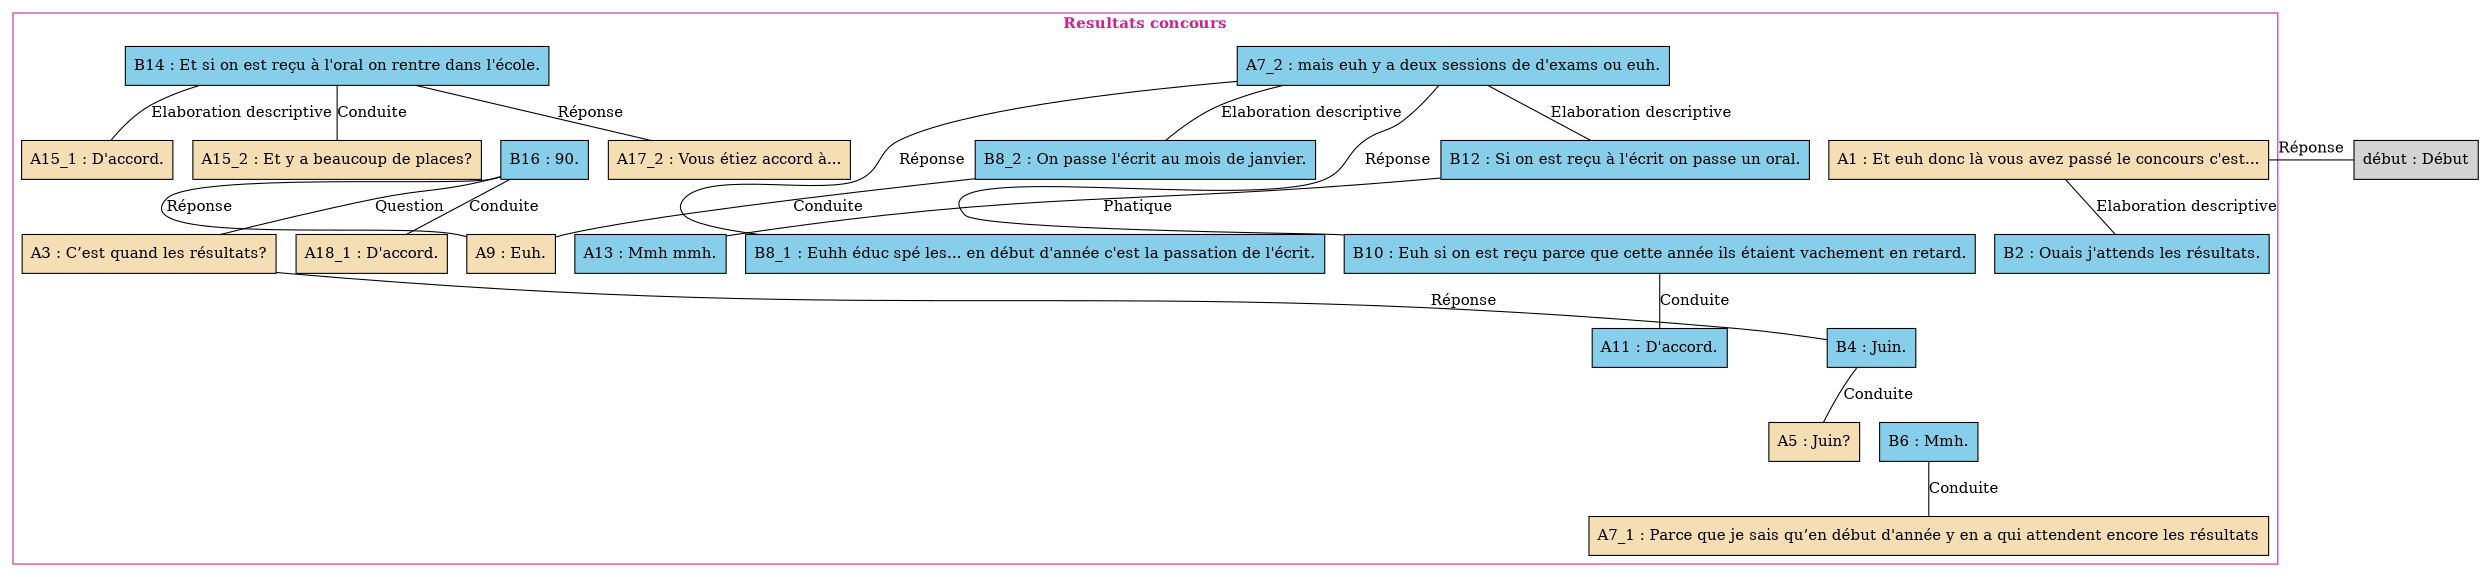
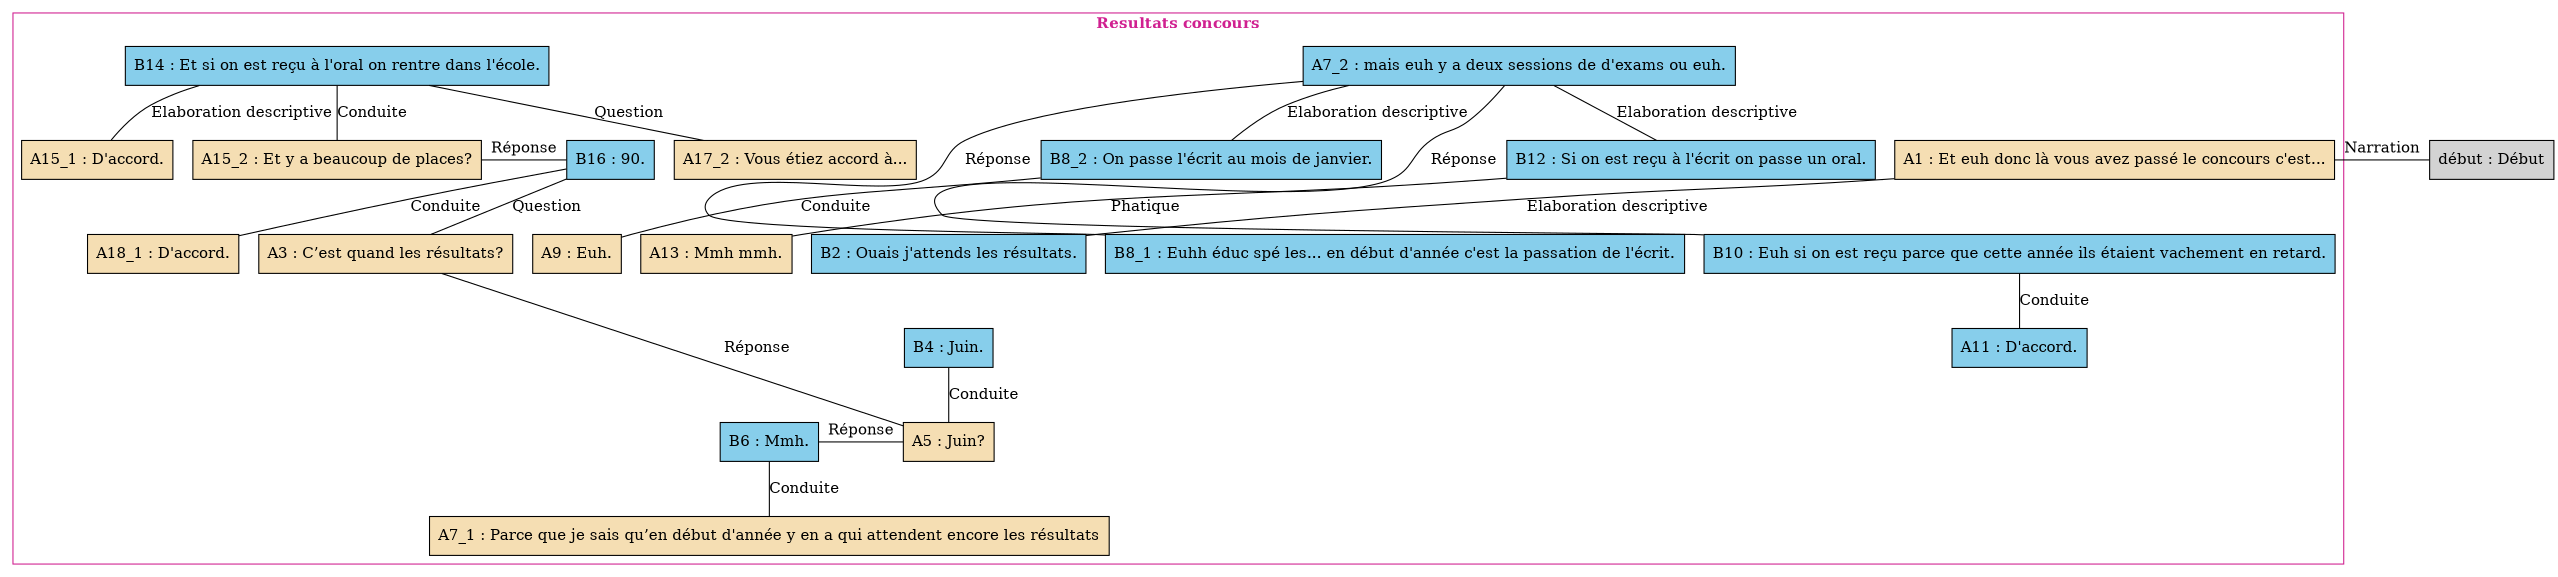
(591, 113) -> (629, 113)
(2311, 149) -> (2382, 149)
(174, 196) -> (524, 160)
(650, 254) -> (716, 254)
(1052, 301) -> (673, 350)
none -> (861, 442)
